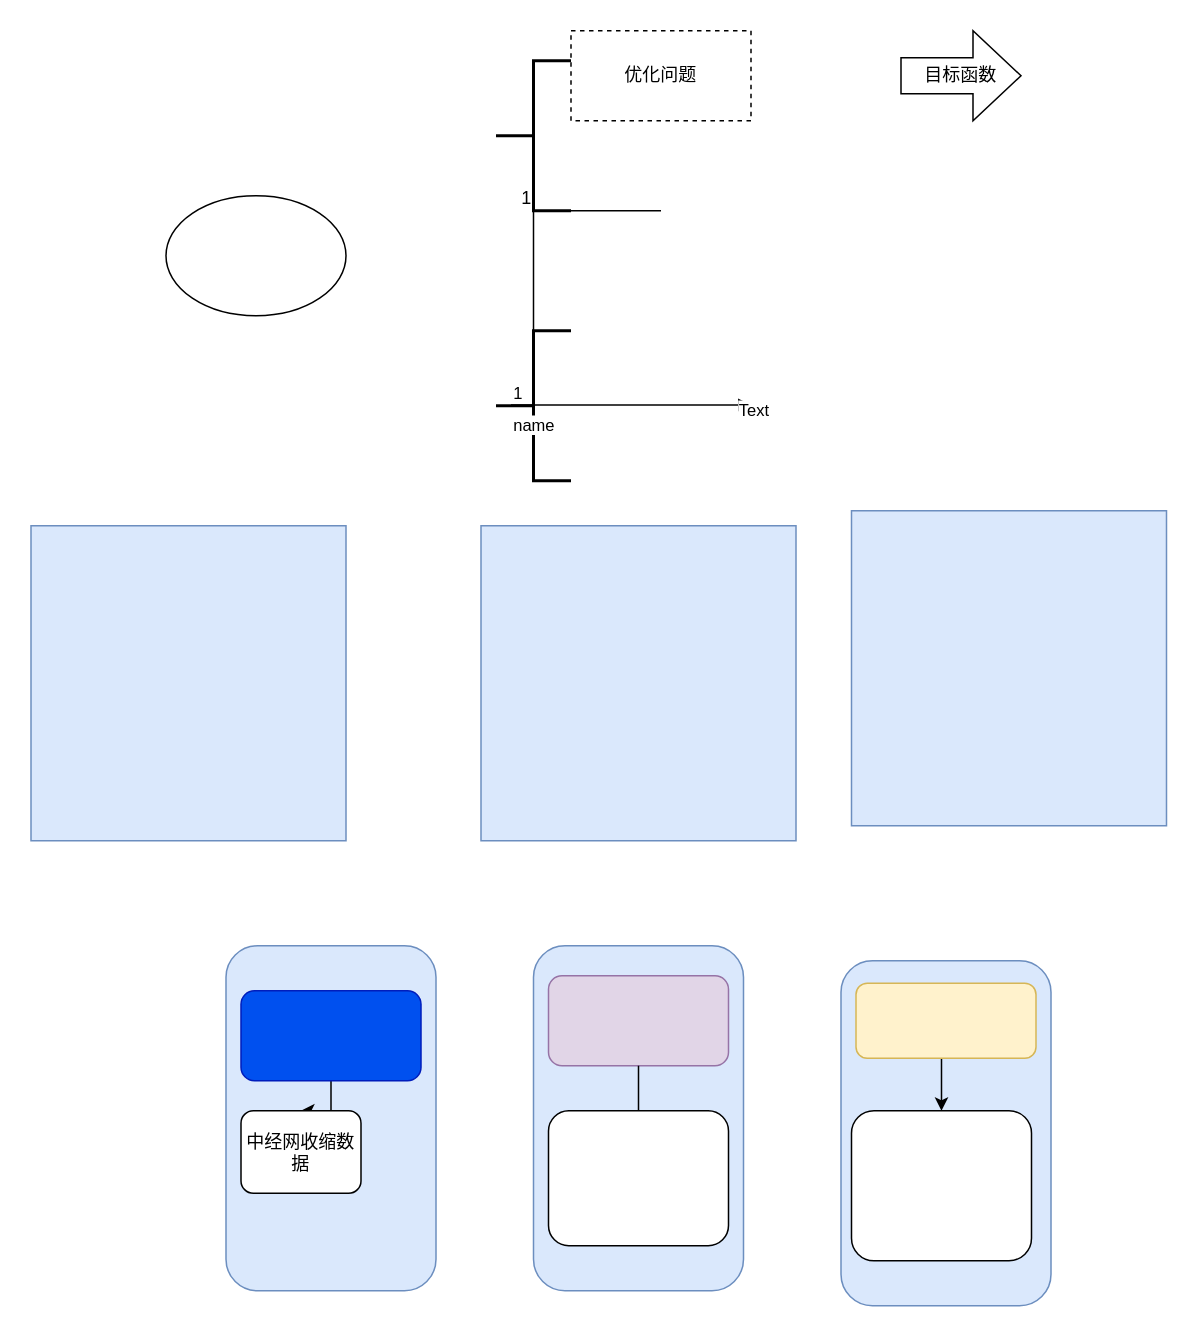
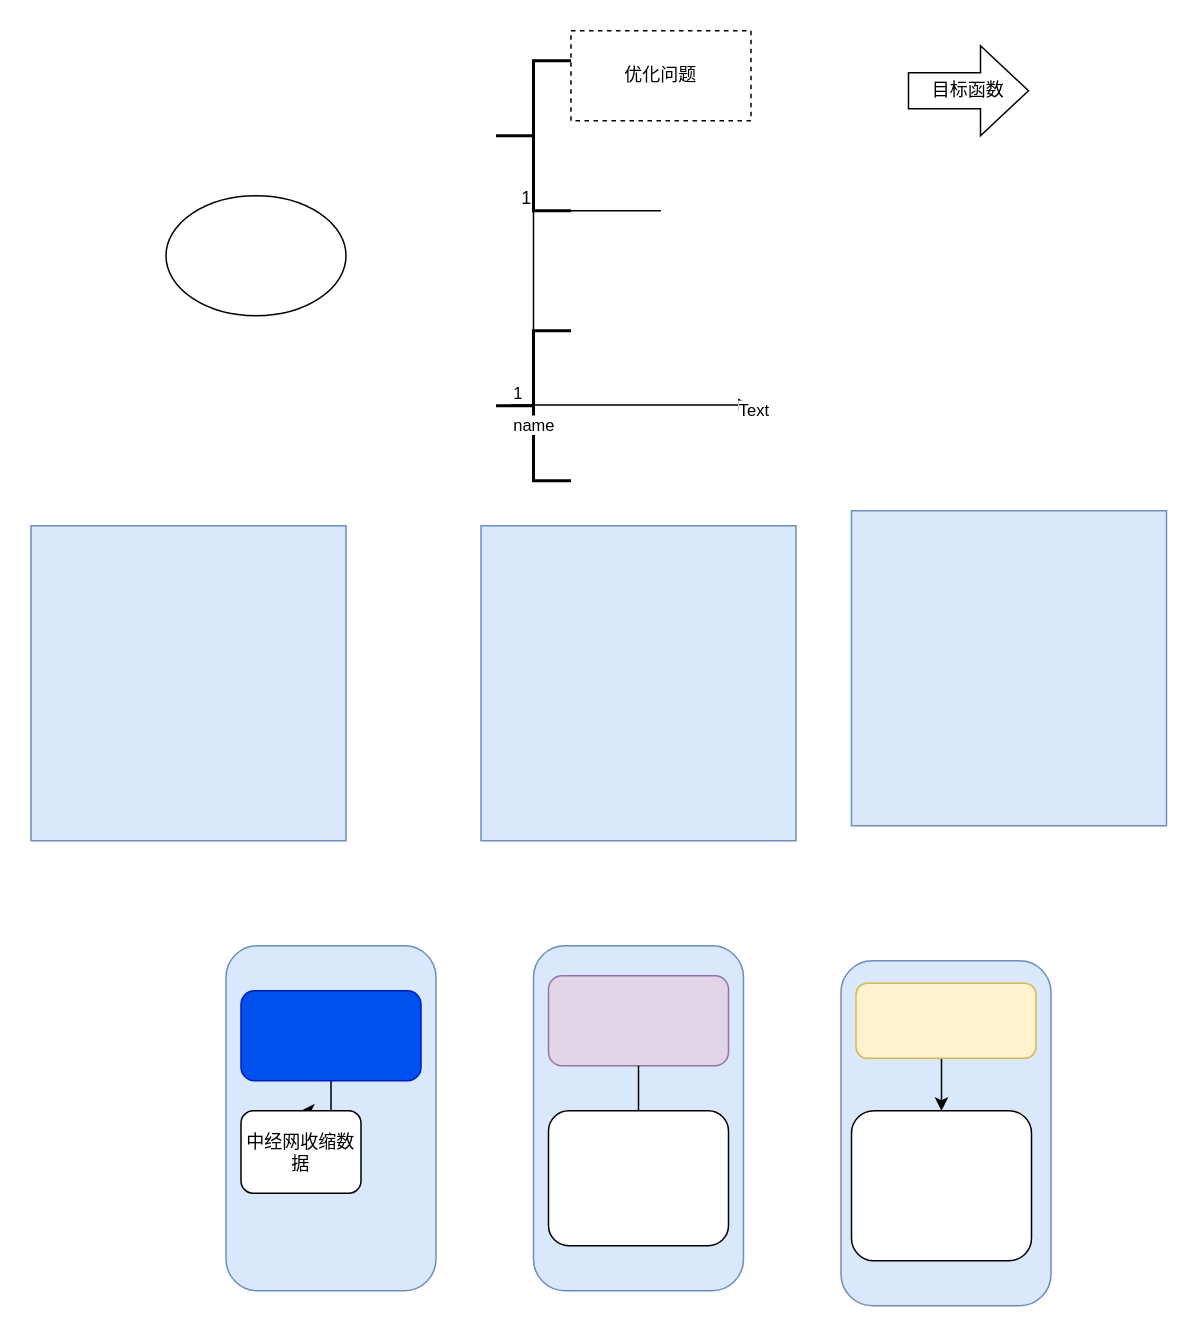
(961, 76) -> (968, 91)
